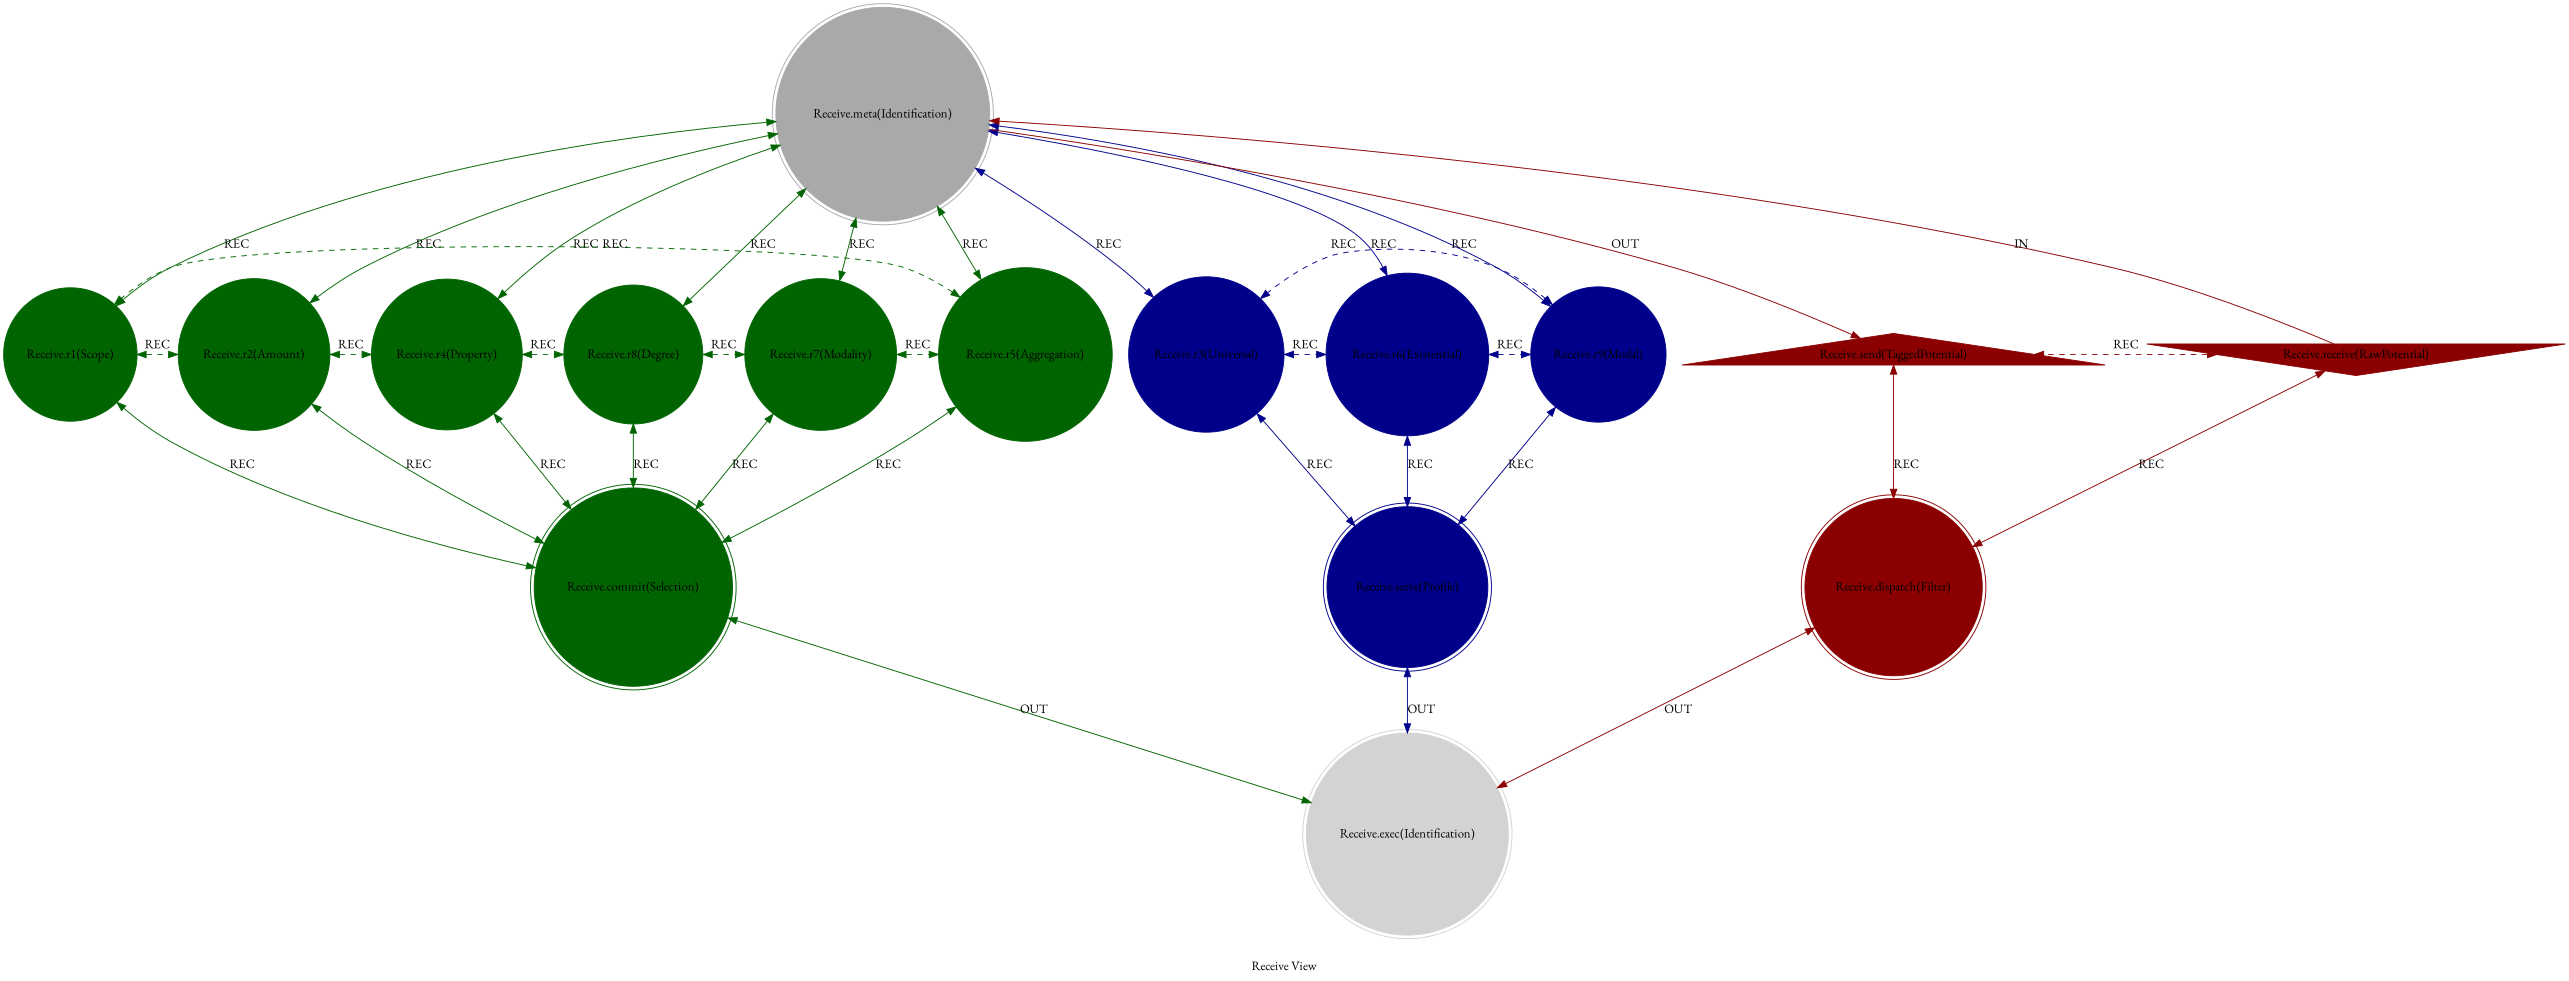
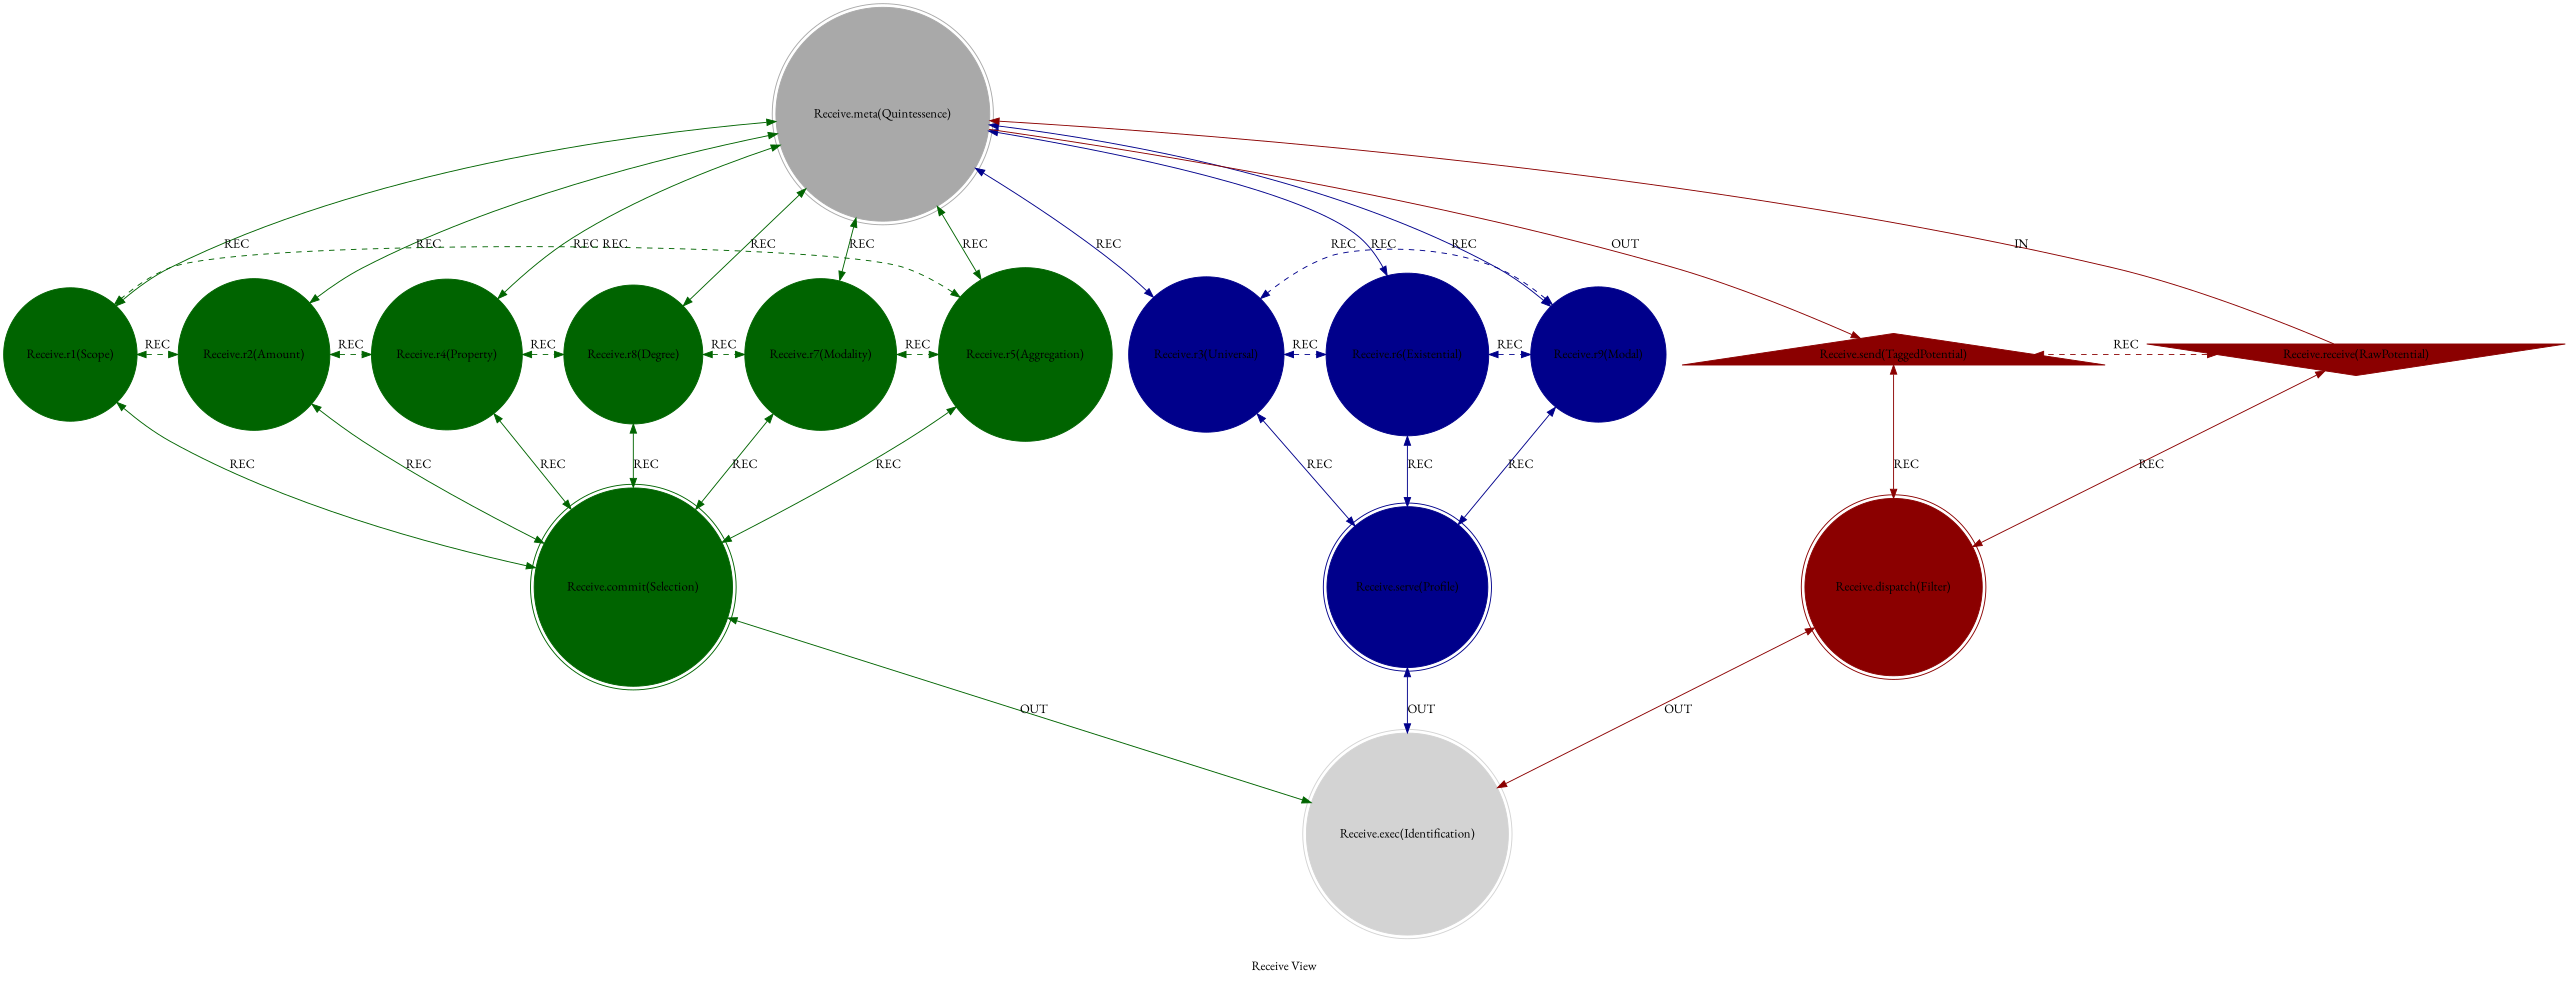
(883, 114) -> (883, 114)
